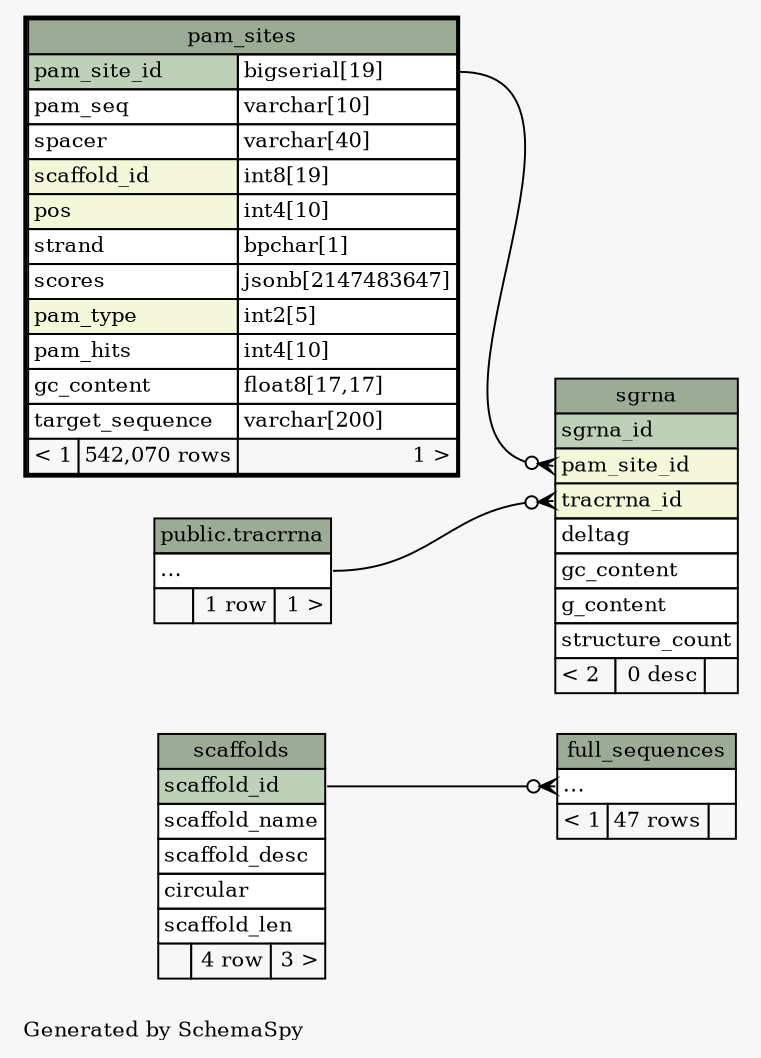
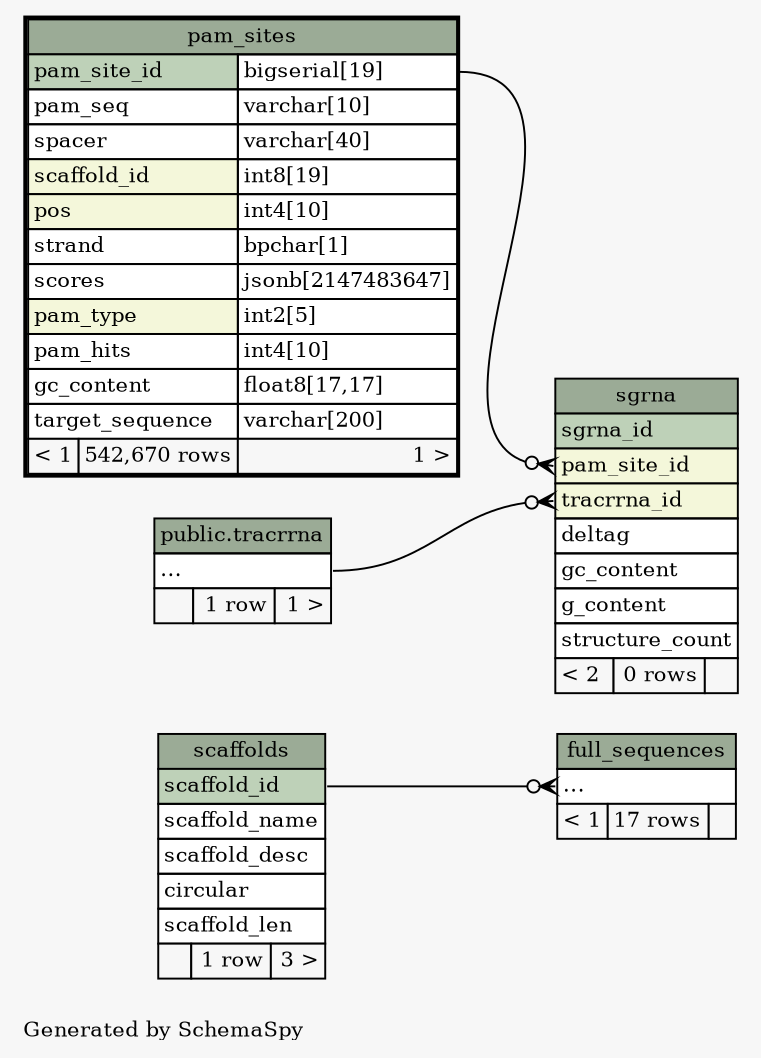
(158, 455) -> (158, 455)
(663, 675) -> (661, 675)
(658, 820) -> (658, 820)
(233, 960) -> (233, 960)
